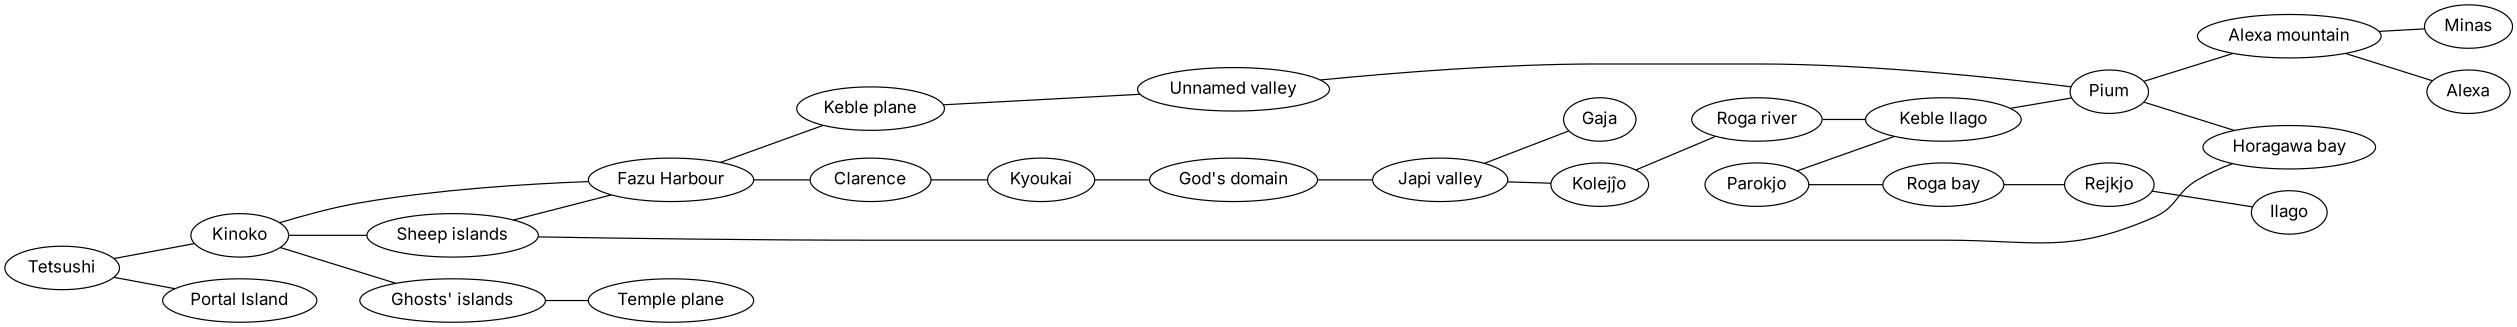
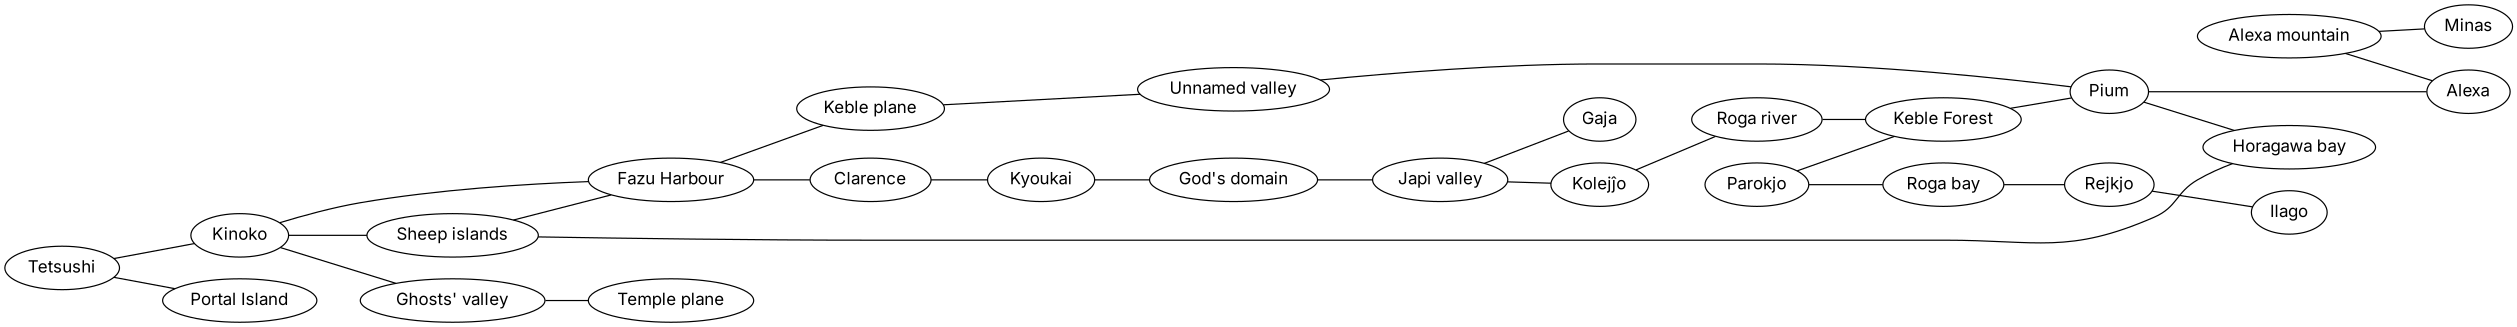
(2188, 67) -> (2288, 92)
(1943, 119) -> (1943, 119)
(453, 301) -> (453, 301)
